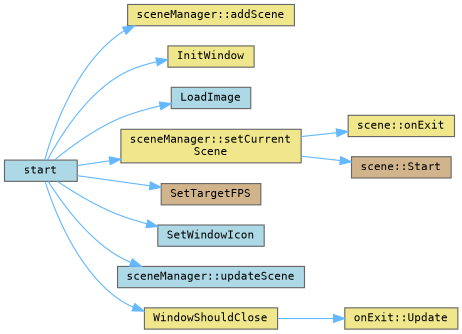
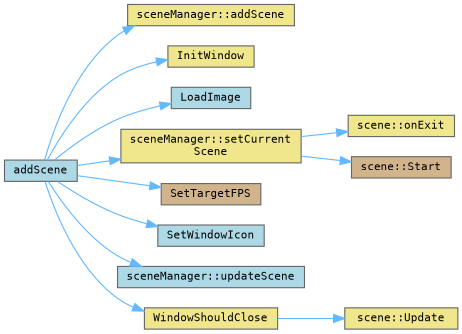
(41, 171) -> (41, 171)
(401, 318) -> (401, 318)
